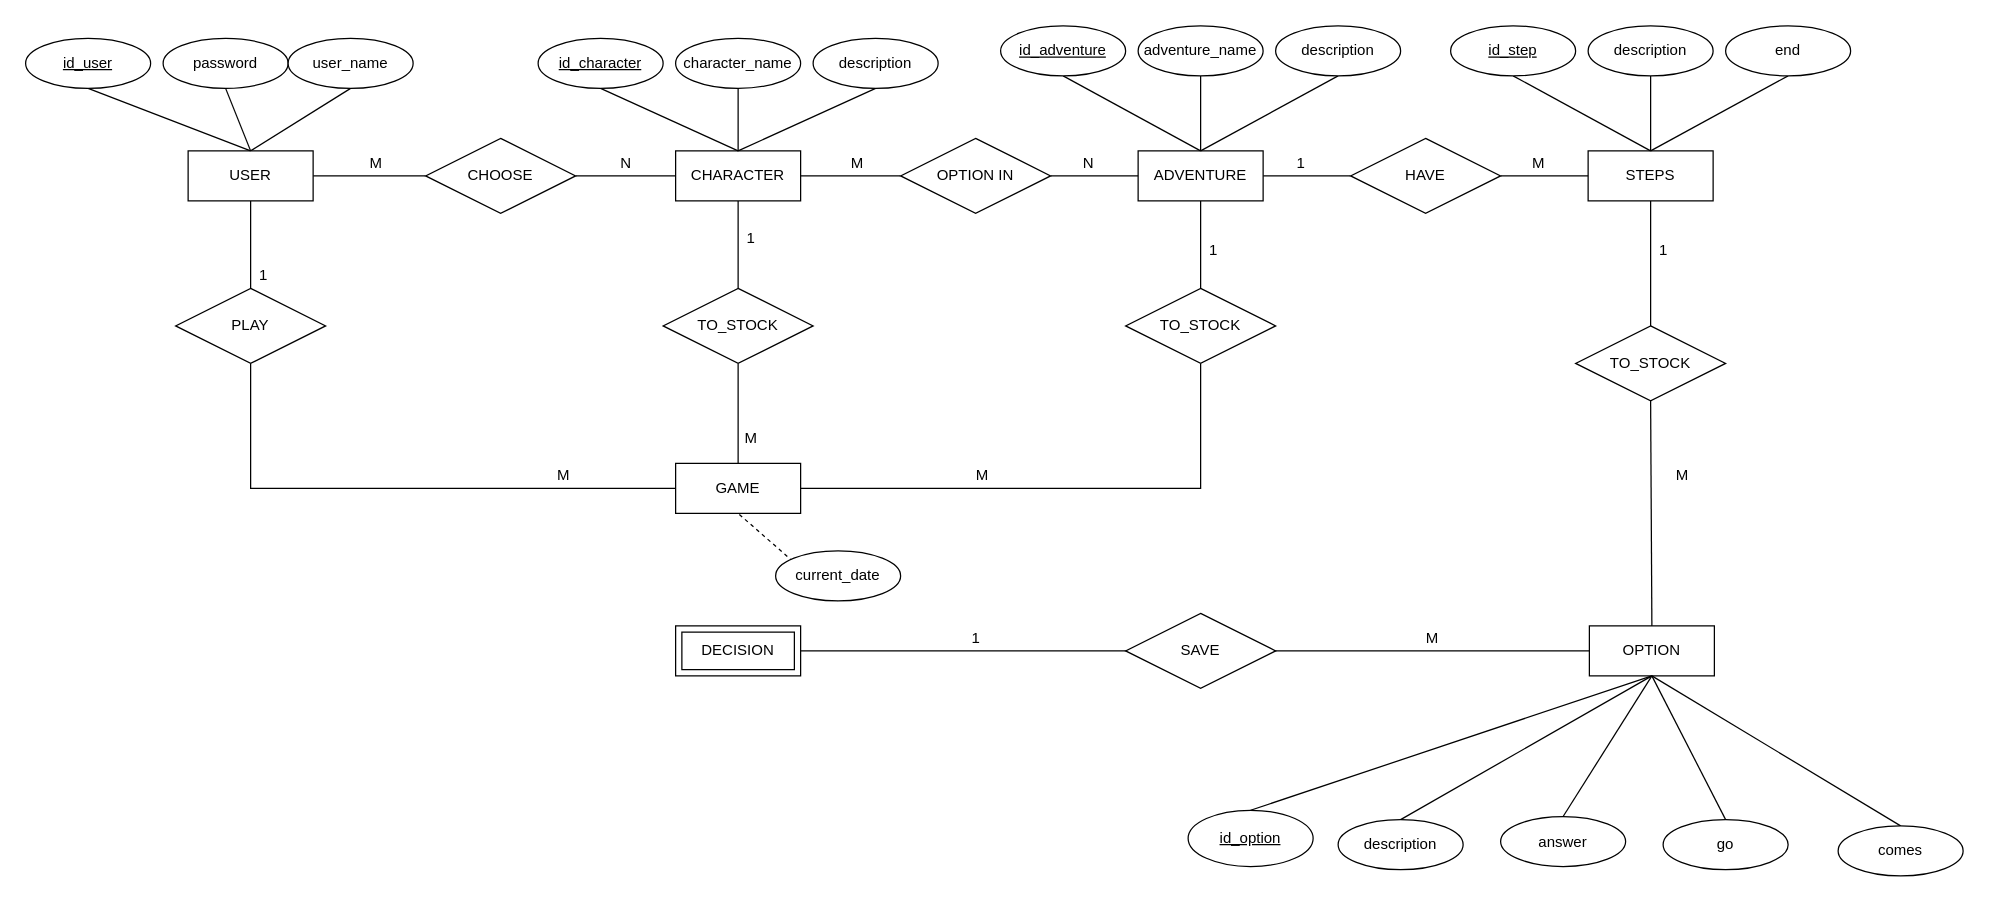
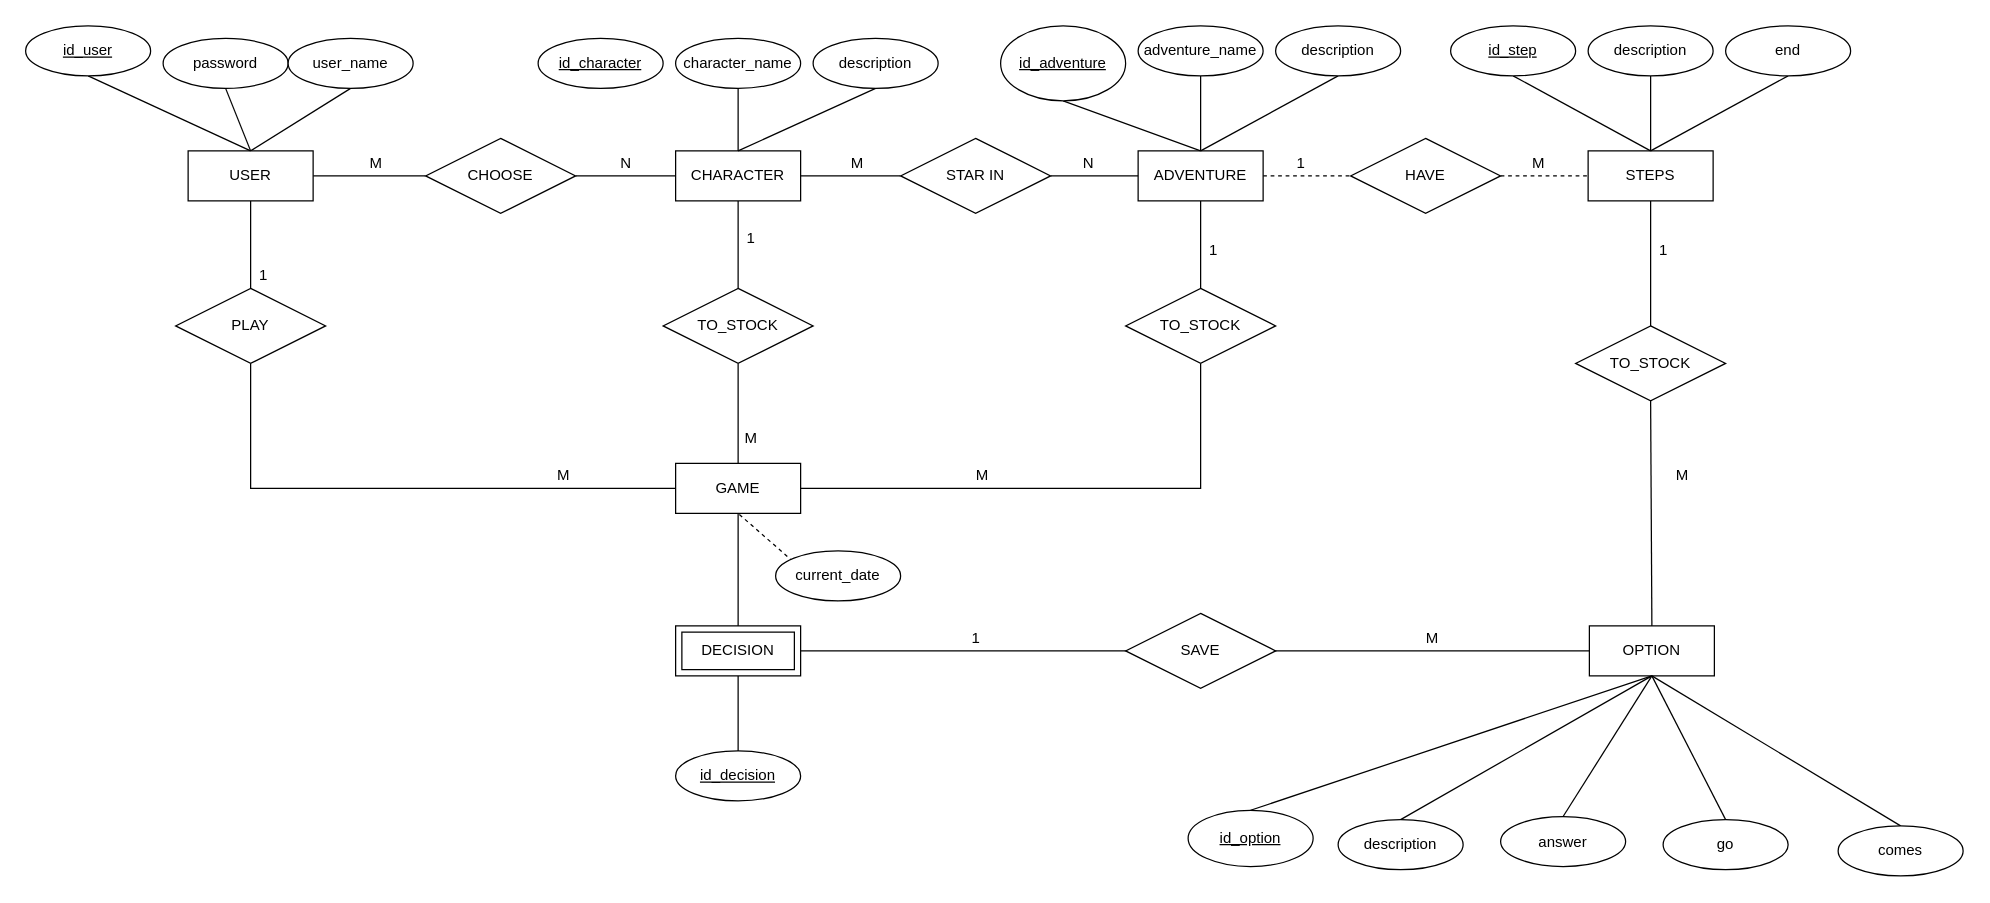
(1063, 51) -> (1063, 63)
(88, 63) -> (88, 51)
(669, 119) -> none
(976, 176) -> (976, 176)
(1307, 176) -> (1307, 176)
(1543, 176) -> (1543, 176)
none -> (738, 570)
none -> (738, 714)
none -> (738, 776)
